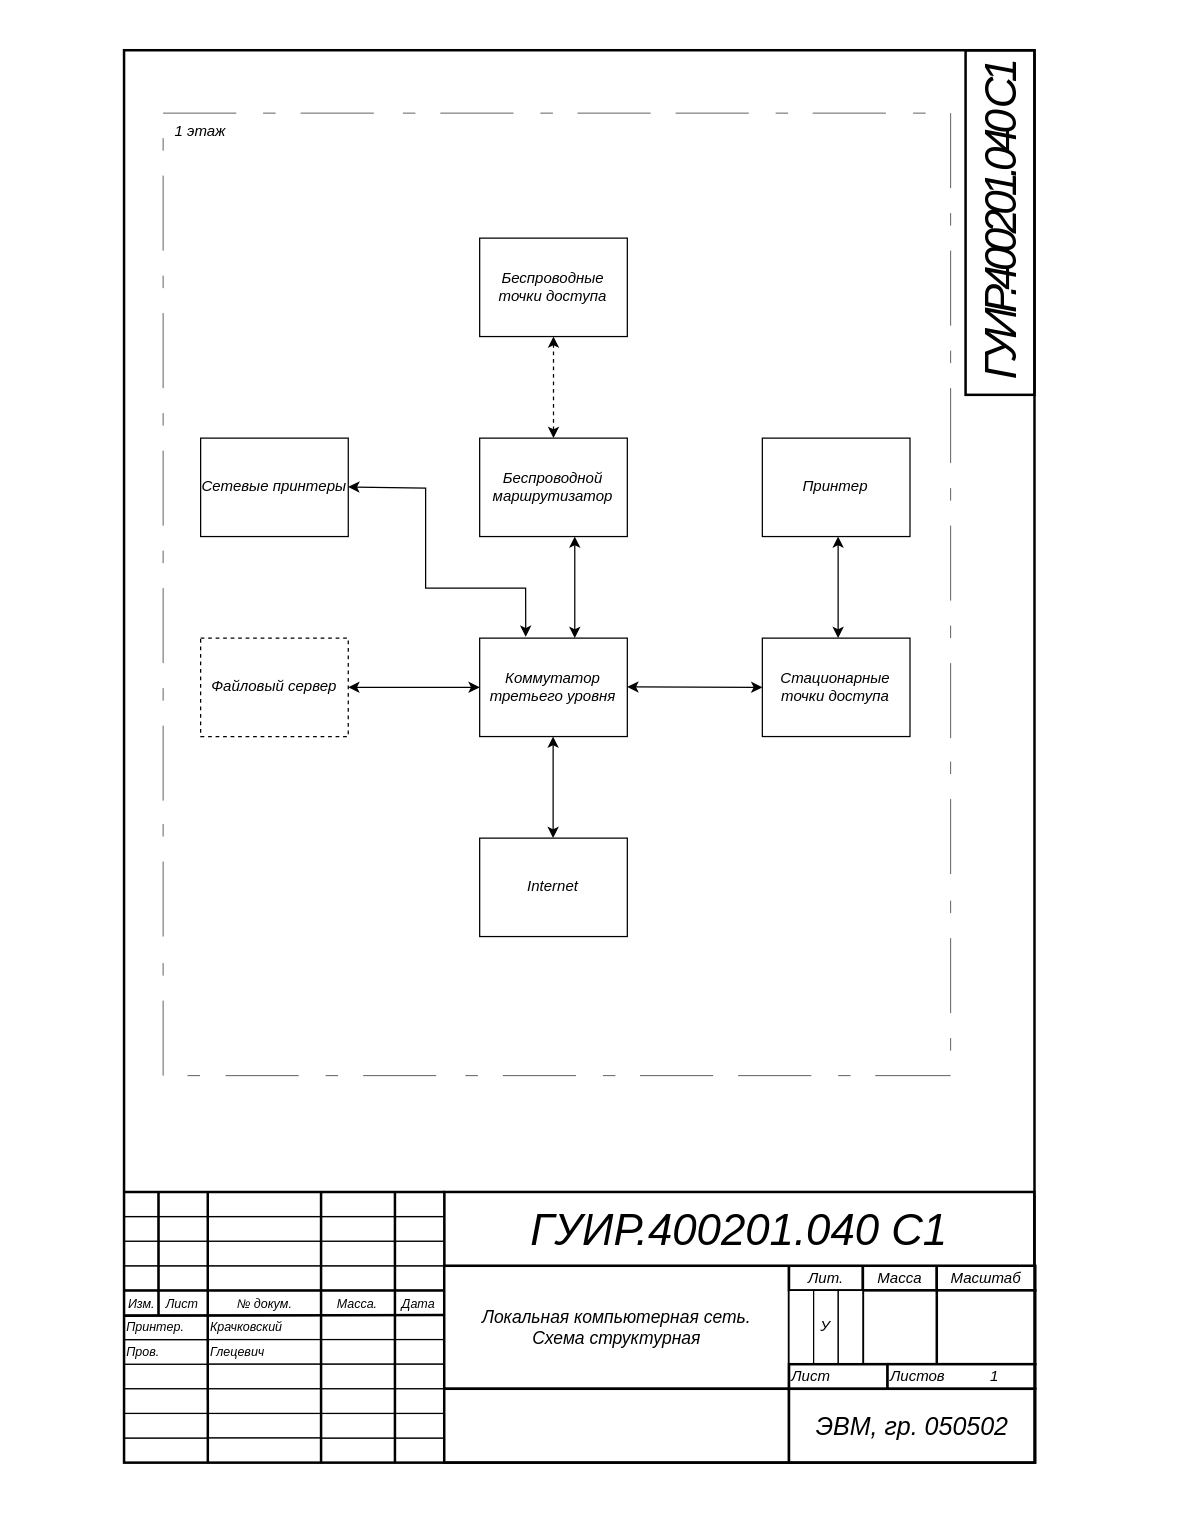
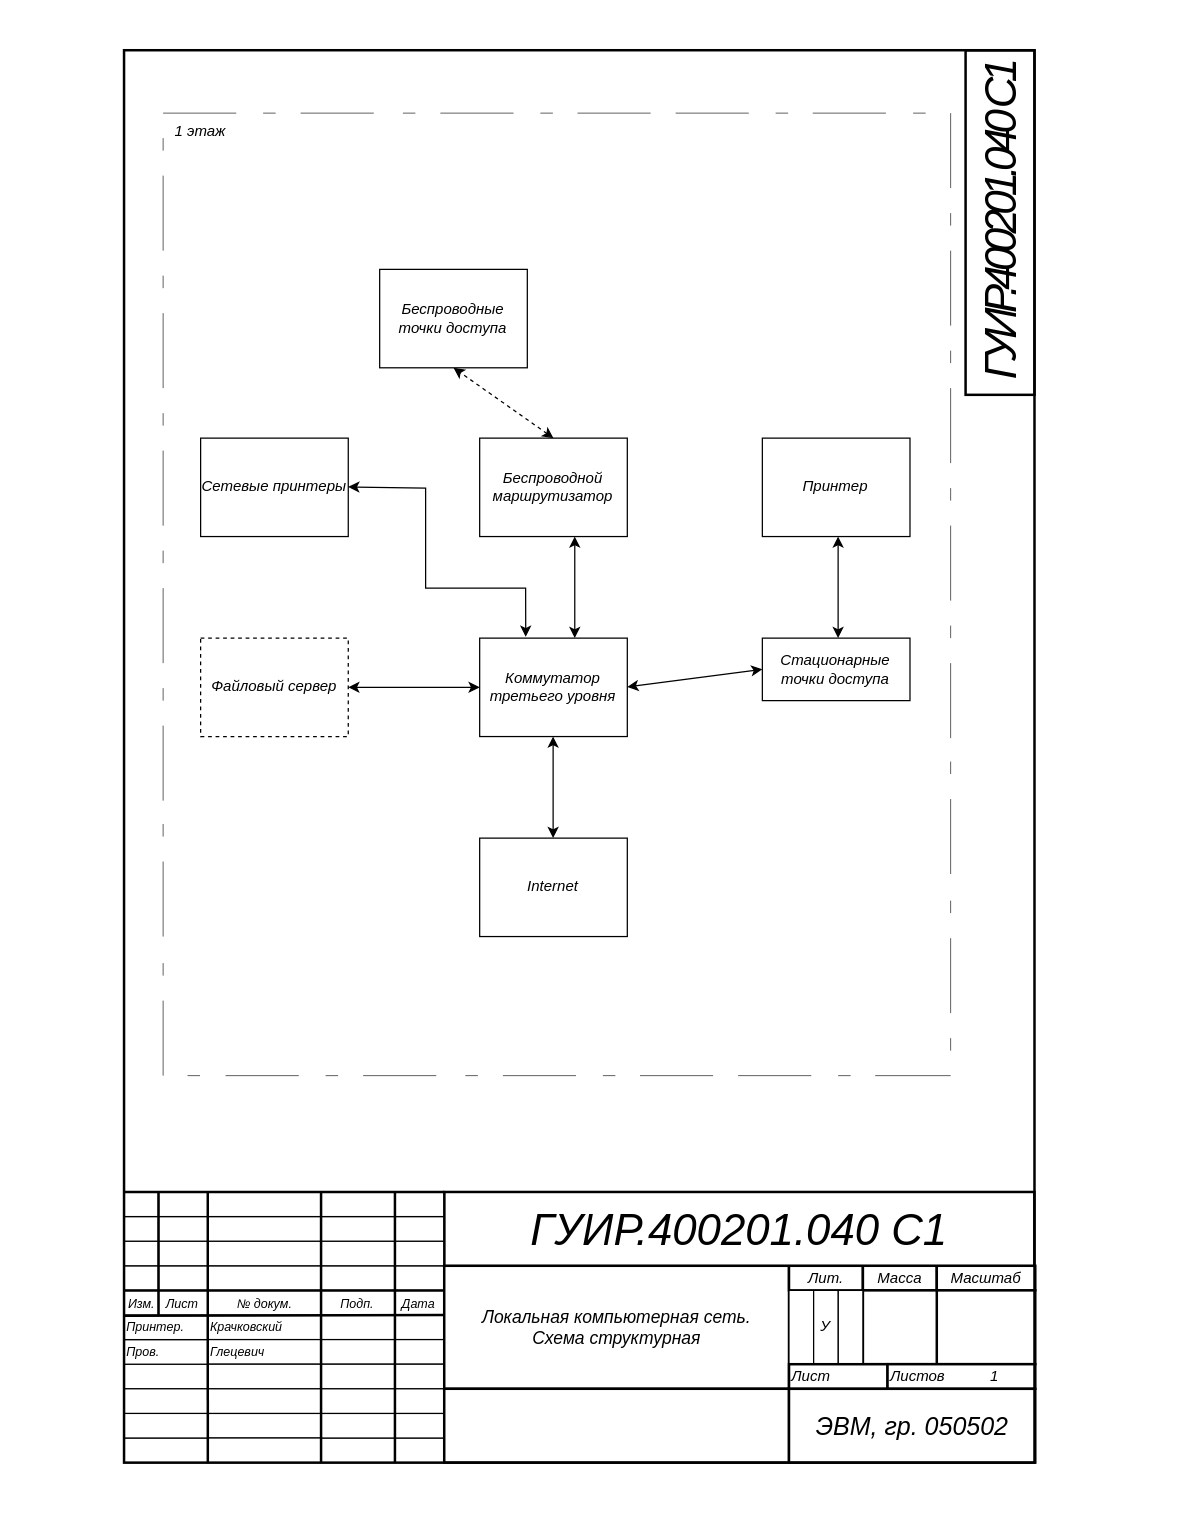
(553, 287) -> (453, 319)
(836, 687) -> (836, 669)
(358, 1303) -> (358, 1303)
